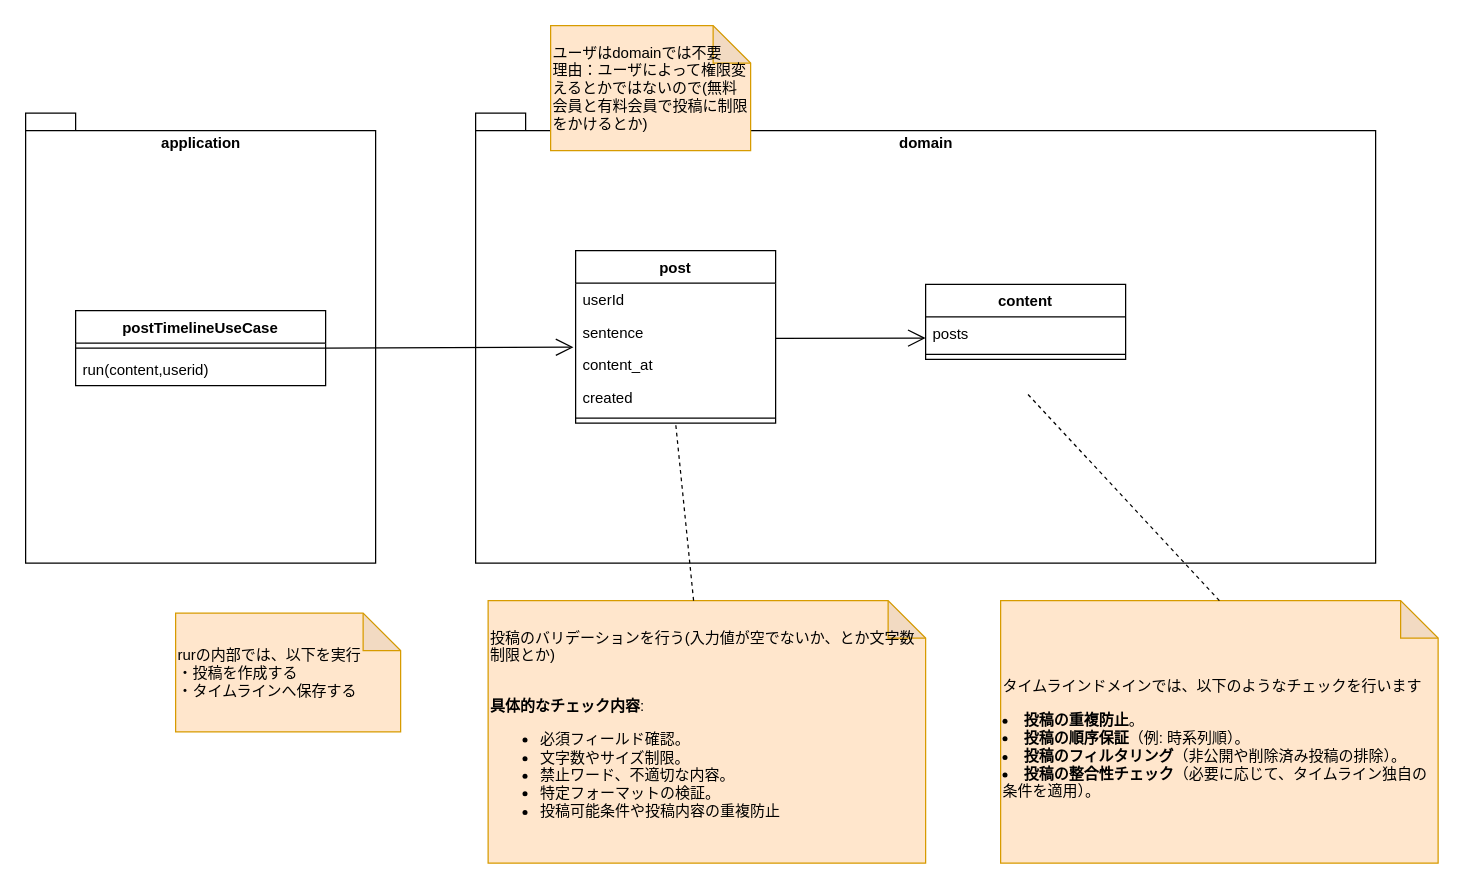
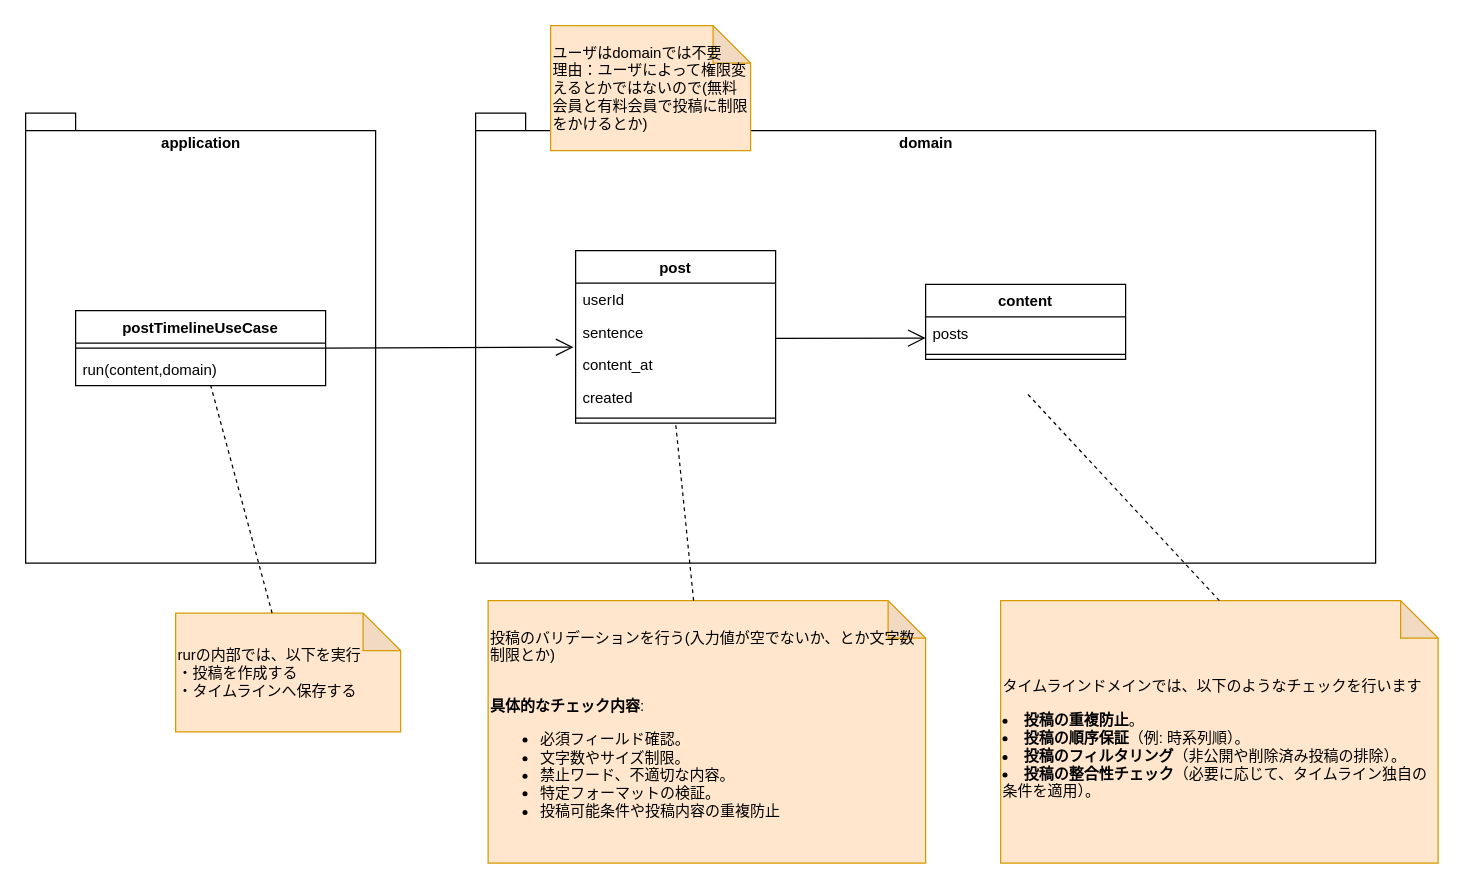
(158, 370) -> (158, 370)
none -> (242, 500)
